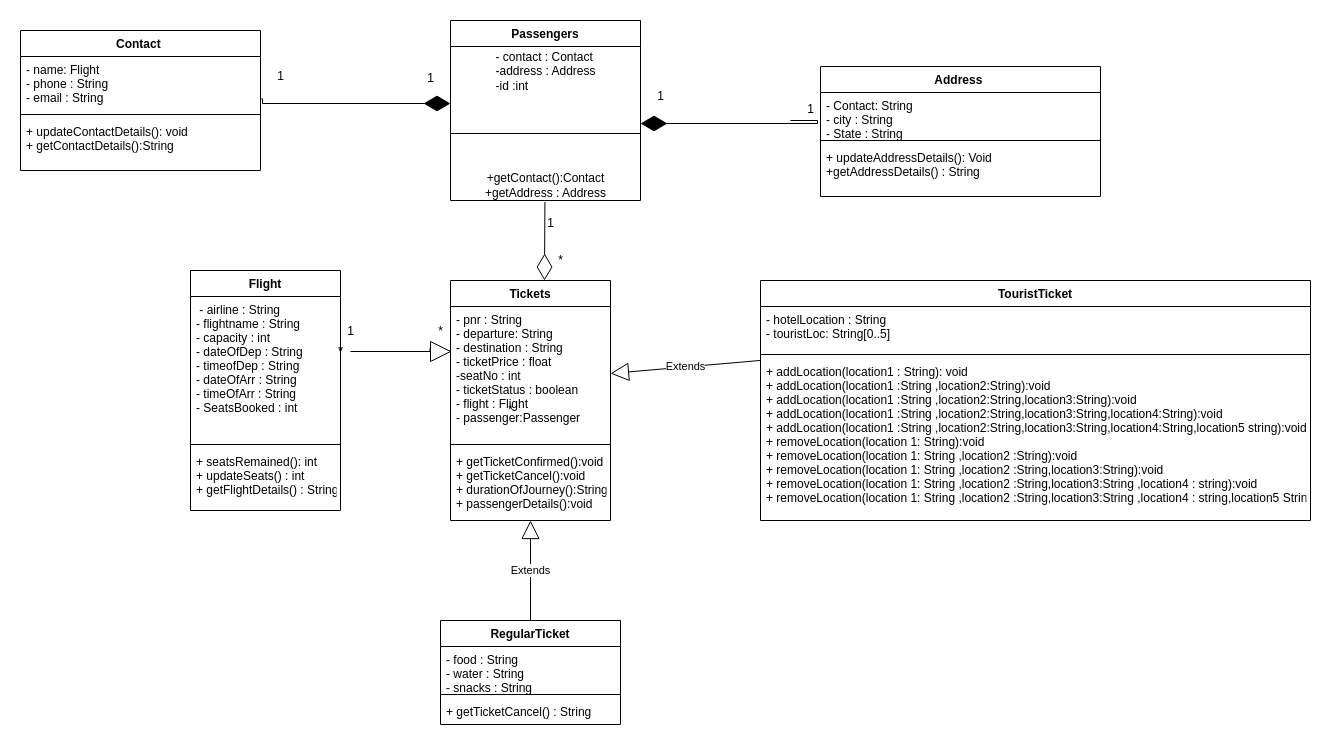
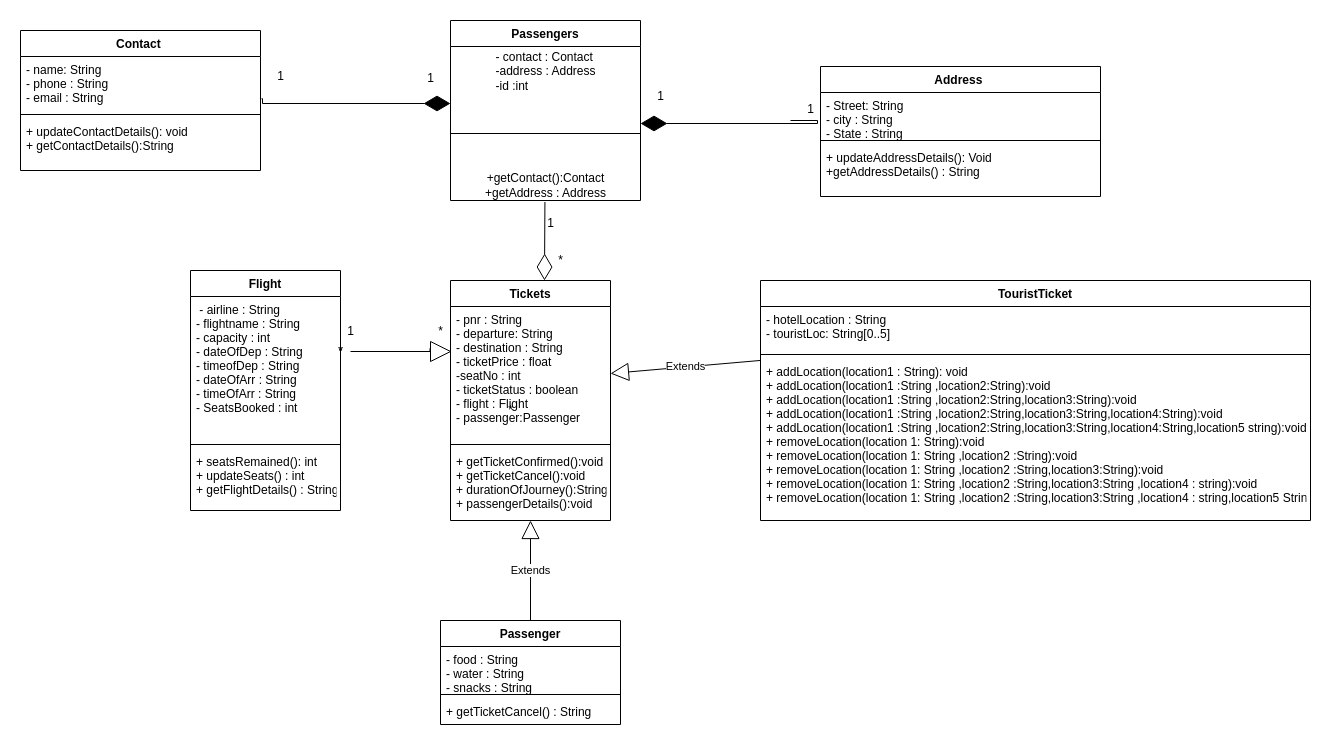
(65, 70) -> (67, 70)
(877, 106) -> (874, 106)
(530, 634) -> (530, 634)
